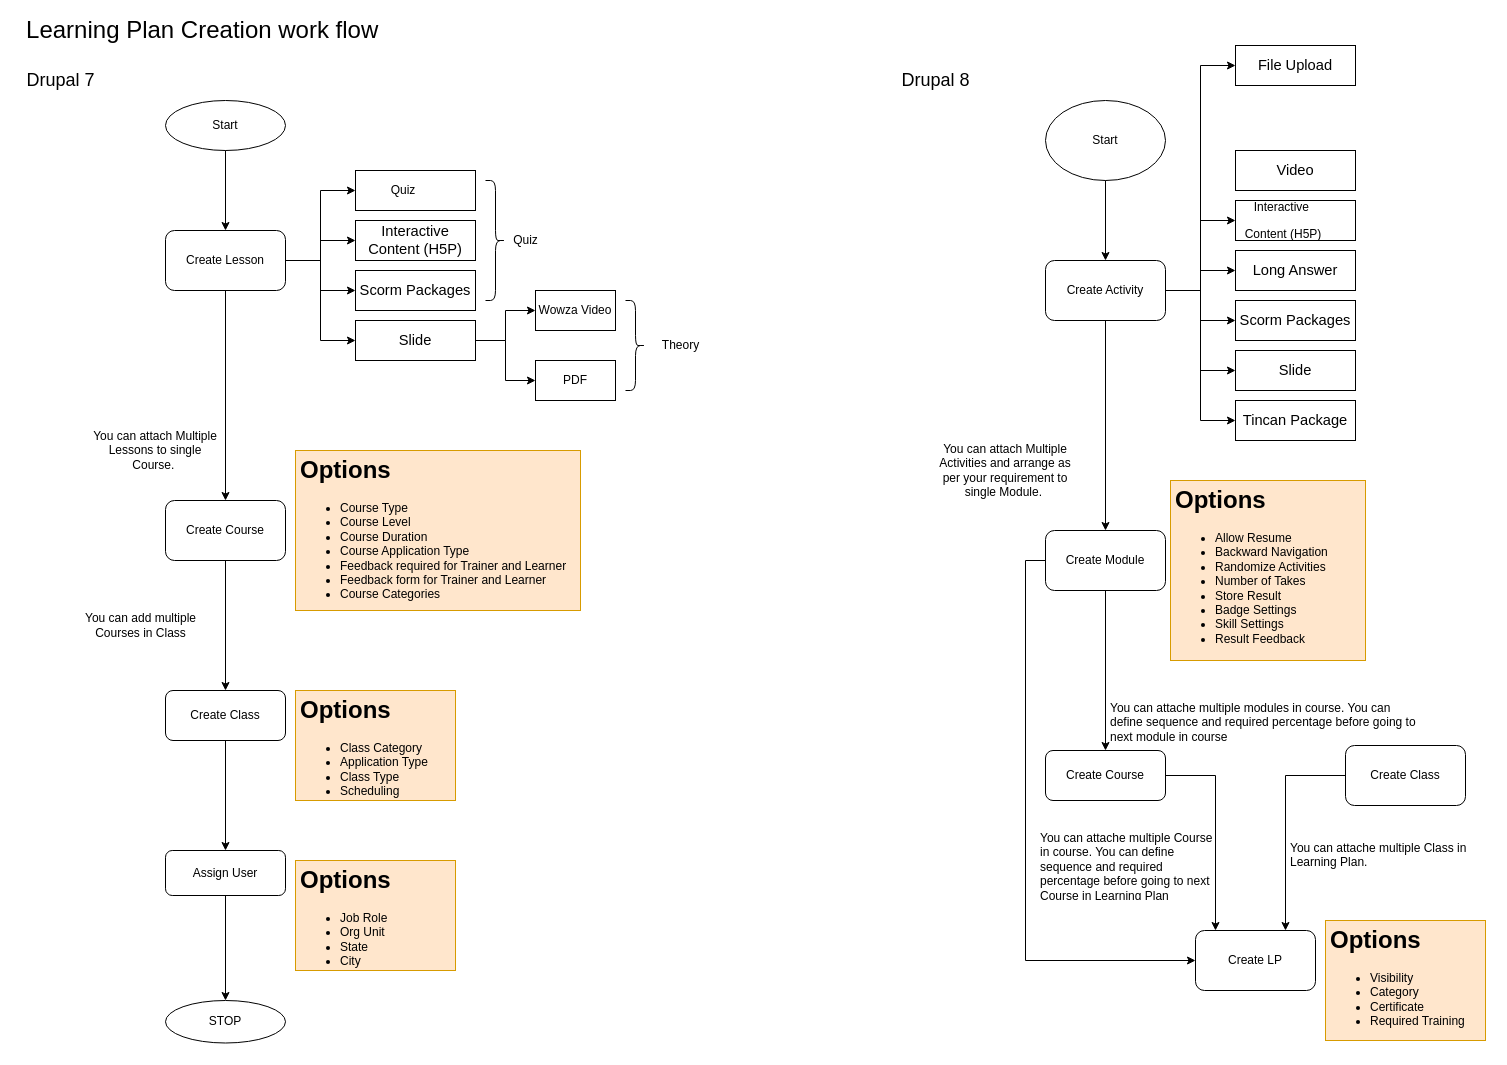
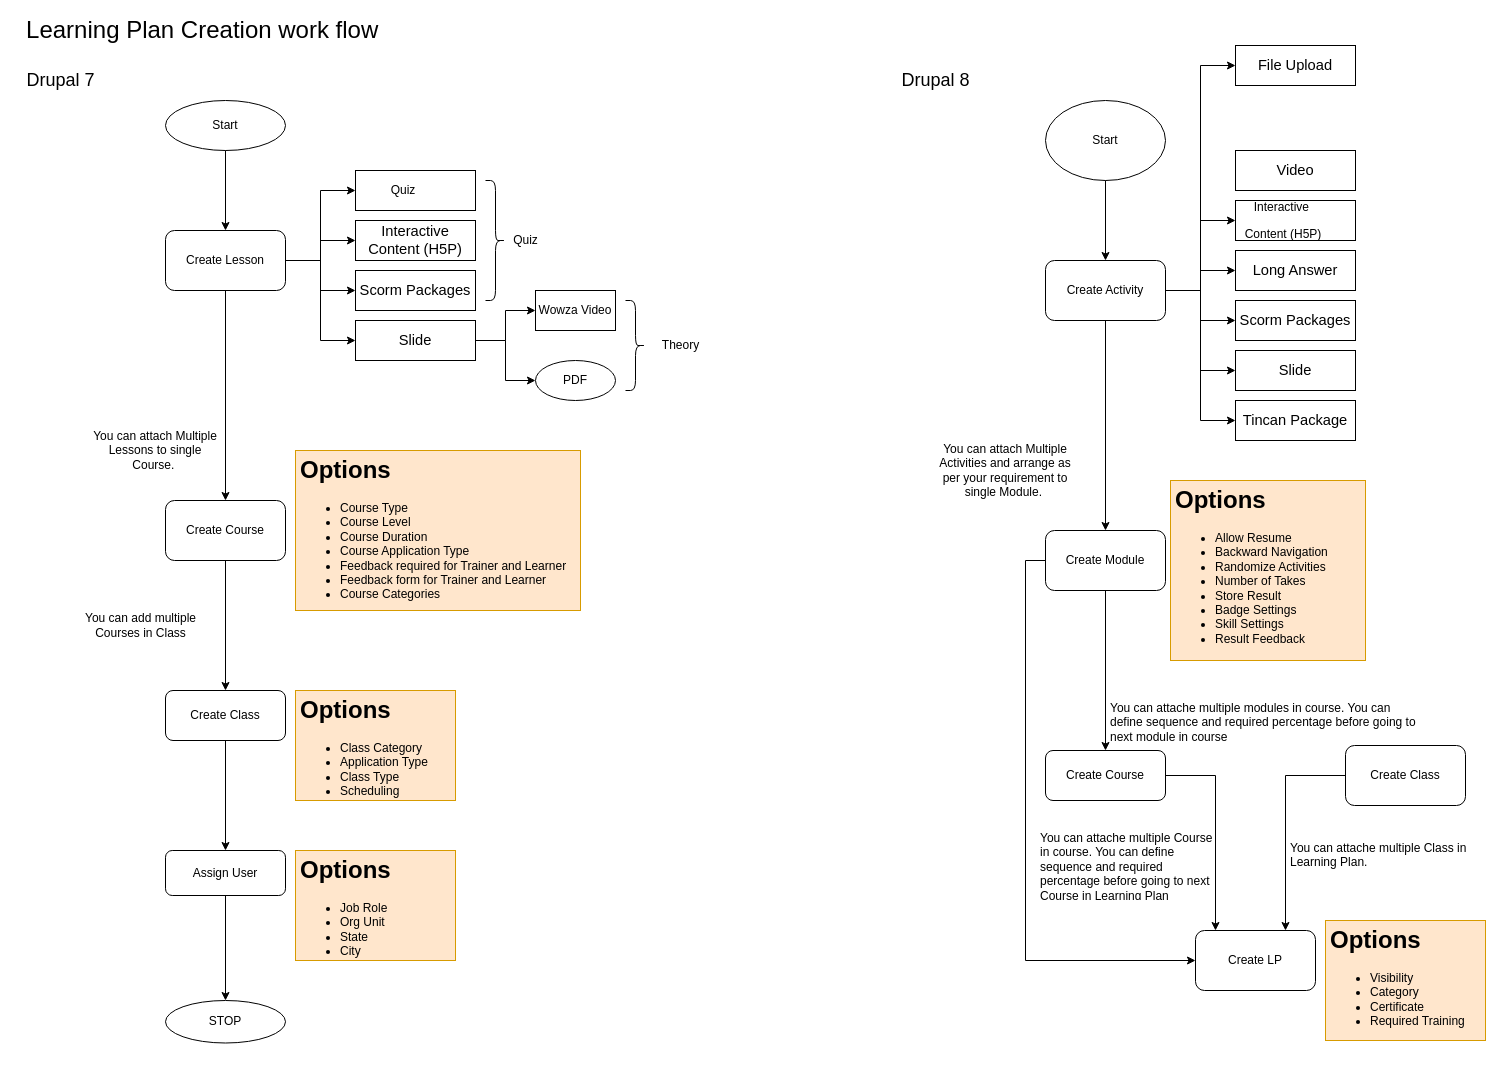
(576, 381) -> (576, 381)
(376, 916) -> (376, 906)
